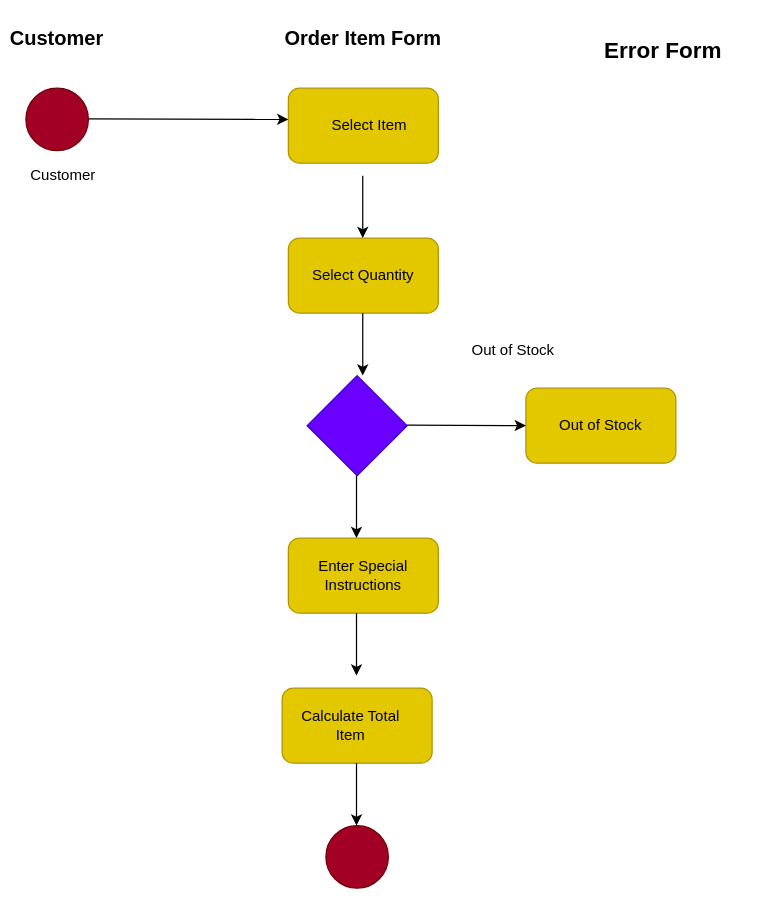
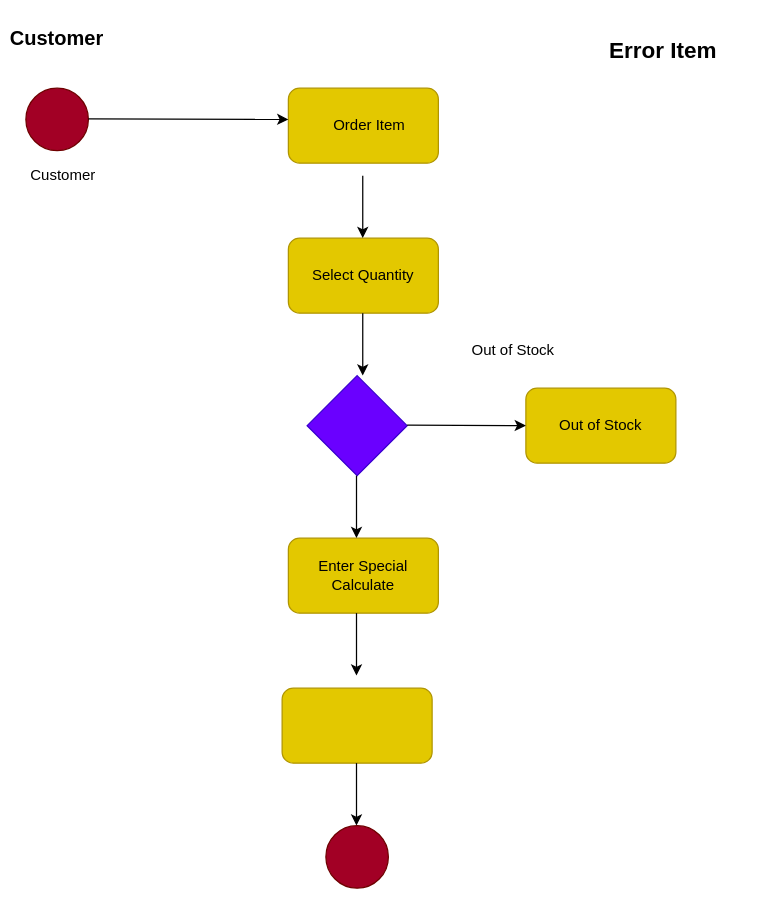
(363, 38) -> none
(663, 51) -> (663, 51)
(369, 126) -> (369, 126)
(363, 576) -> (363, 576)
(351, 726) -> none
